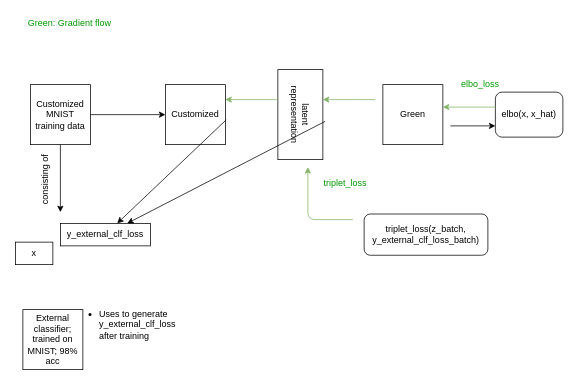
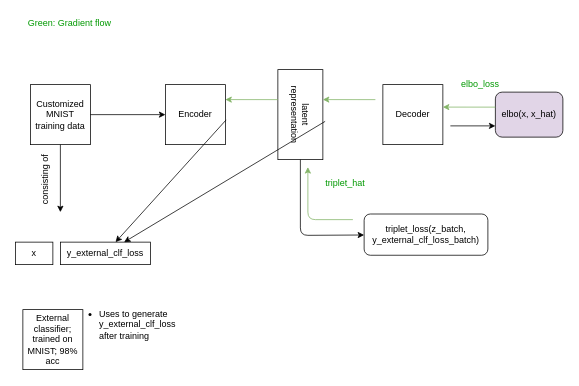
(195, 114) -> (195, 114)
(413, 114) -> (413, 114)
(529, 114) -> (529, 114)
(345, 183) -> (345, 183)
none -> (300, 213)
(105, 234) -> (105, 253)
